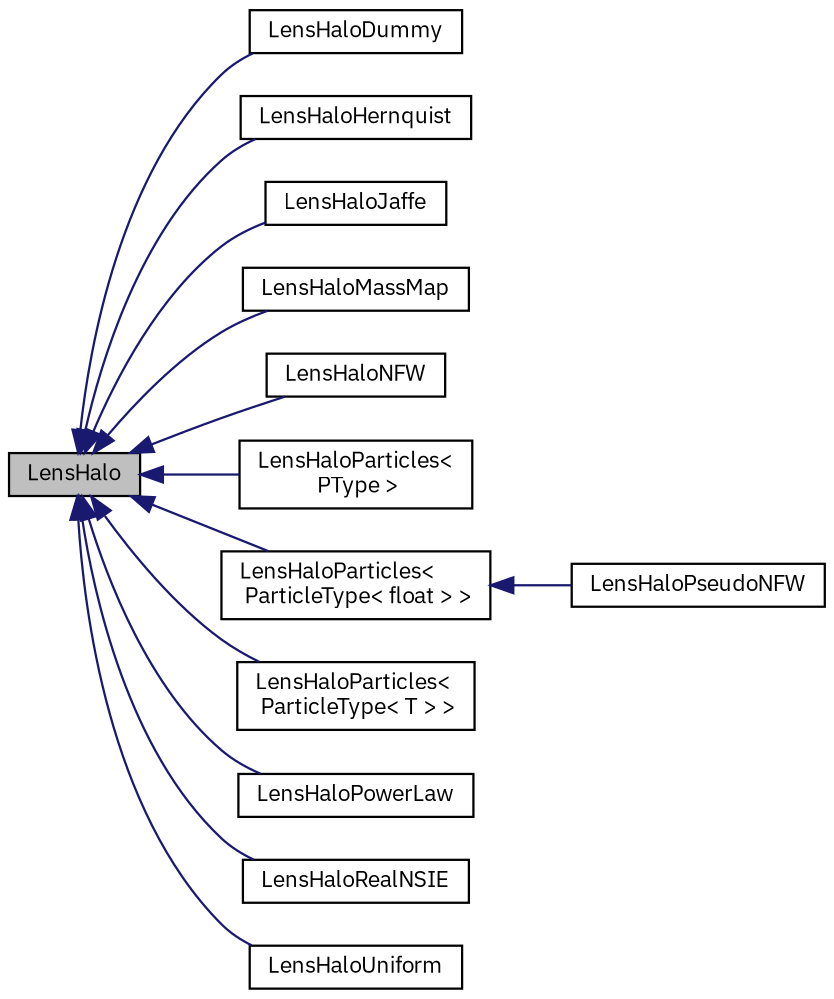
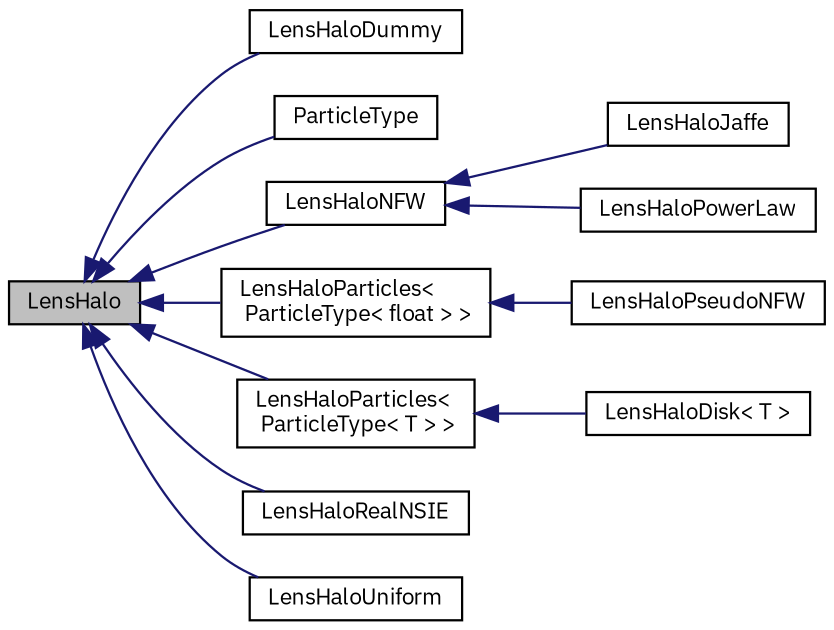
(356, 118) -> (356, 118)
(356, 289) -> none
(161, 310) -> (538, 161)
none -> (698, 414)
(356, 475) -> none
(151, 663) -> (525, 207)
